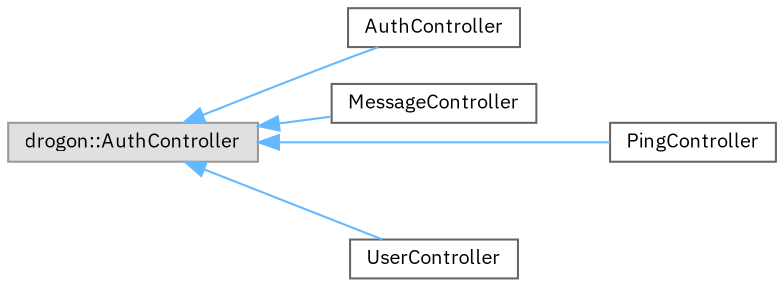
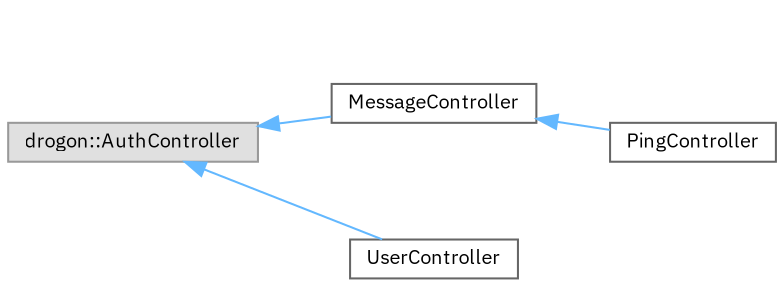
(434, 28) -> none
(445, 142) -> (584, 126)
